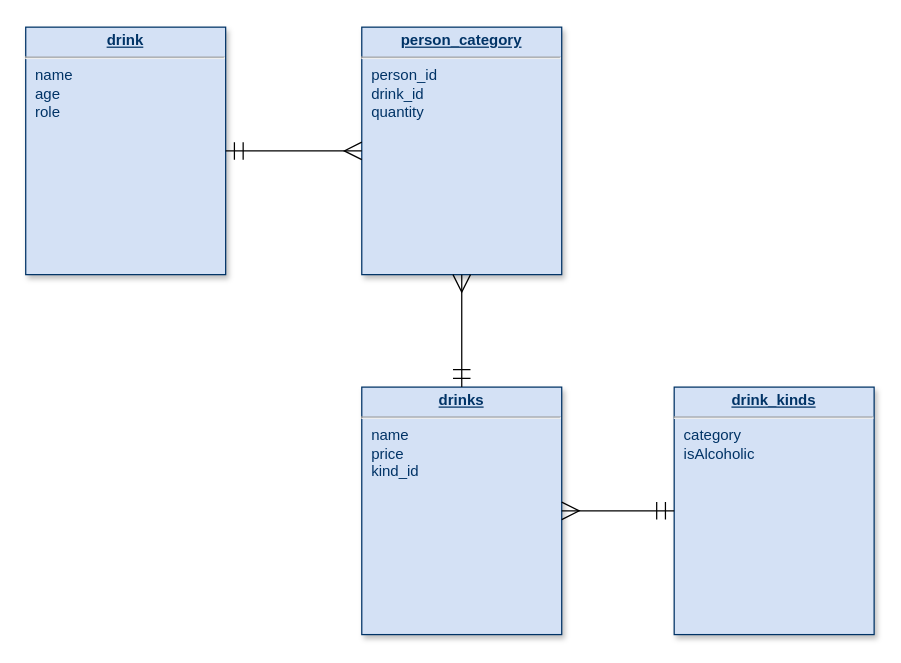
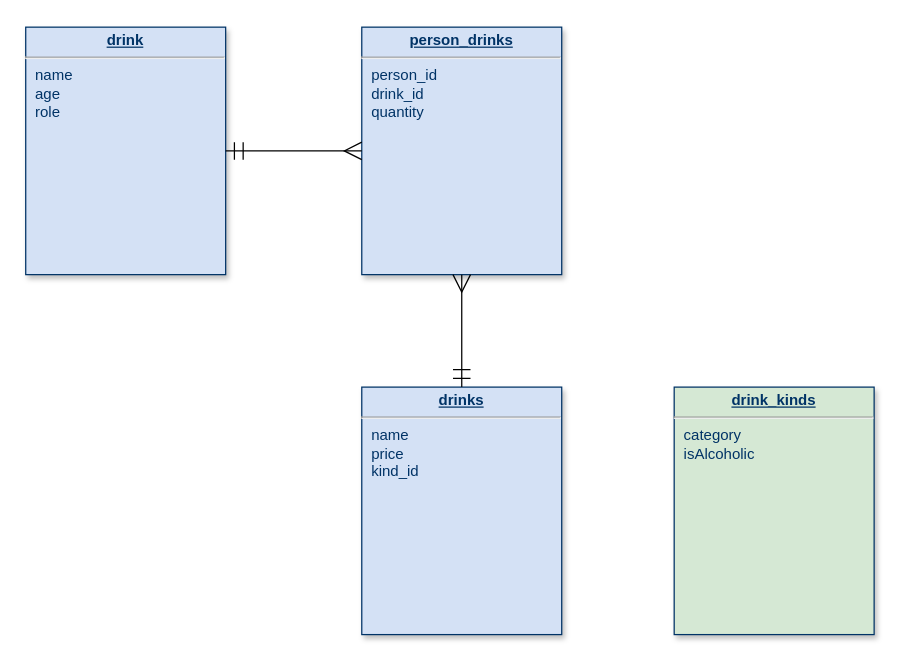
(425, 63) -> (415, 63)
(618, 511) -> none
(774, 511) -> (774, 511)
